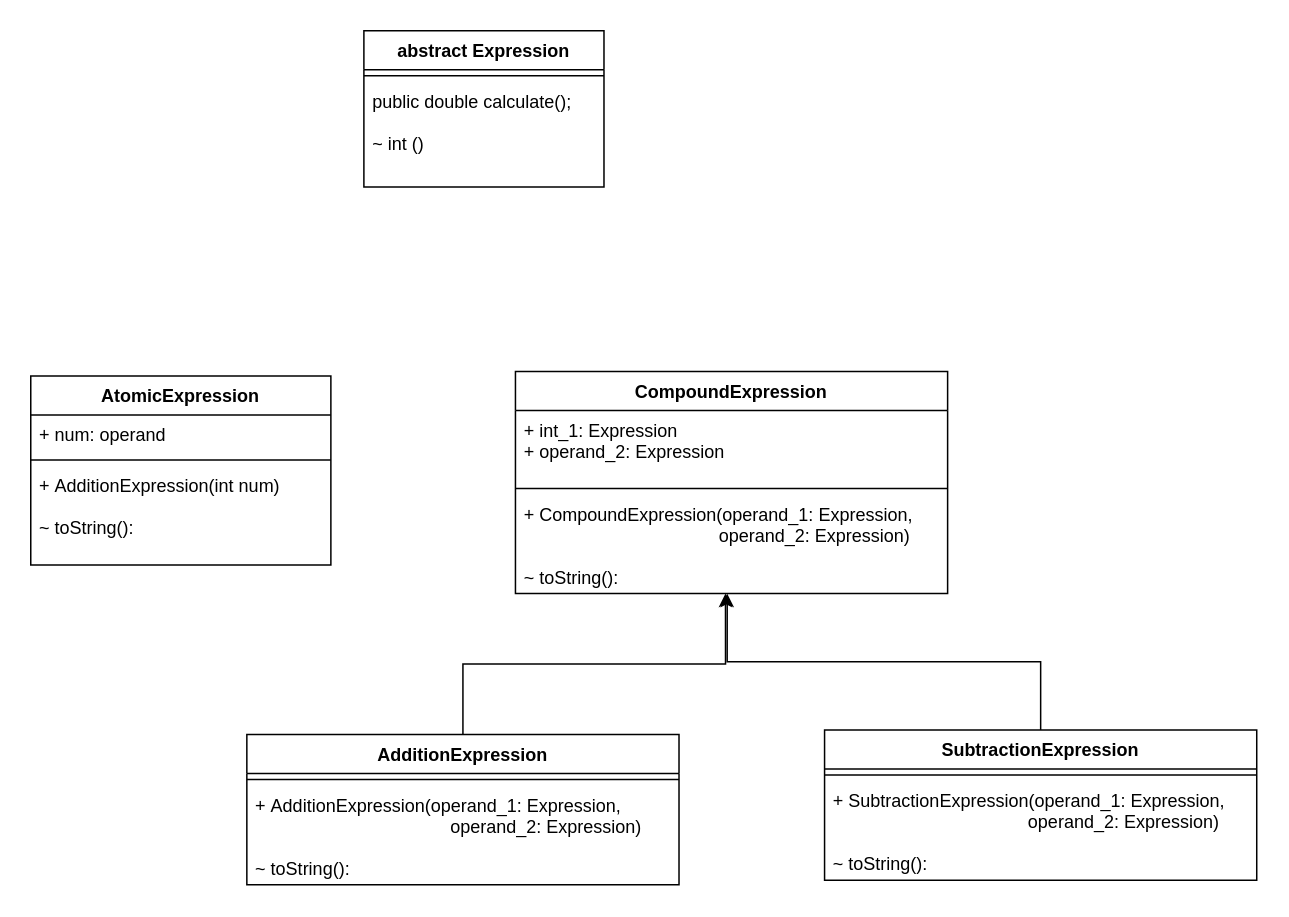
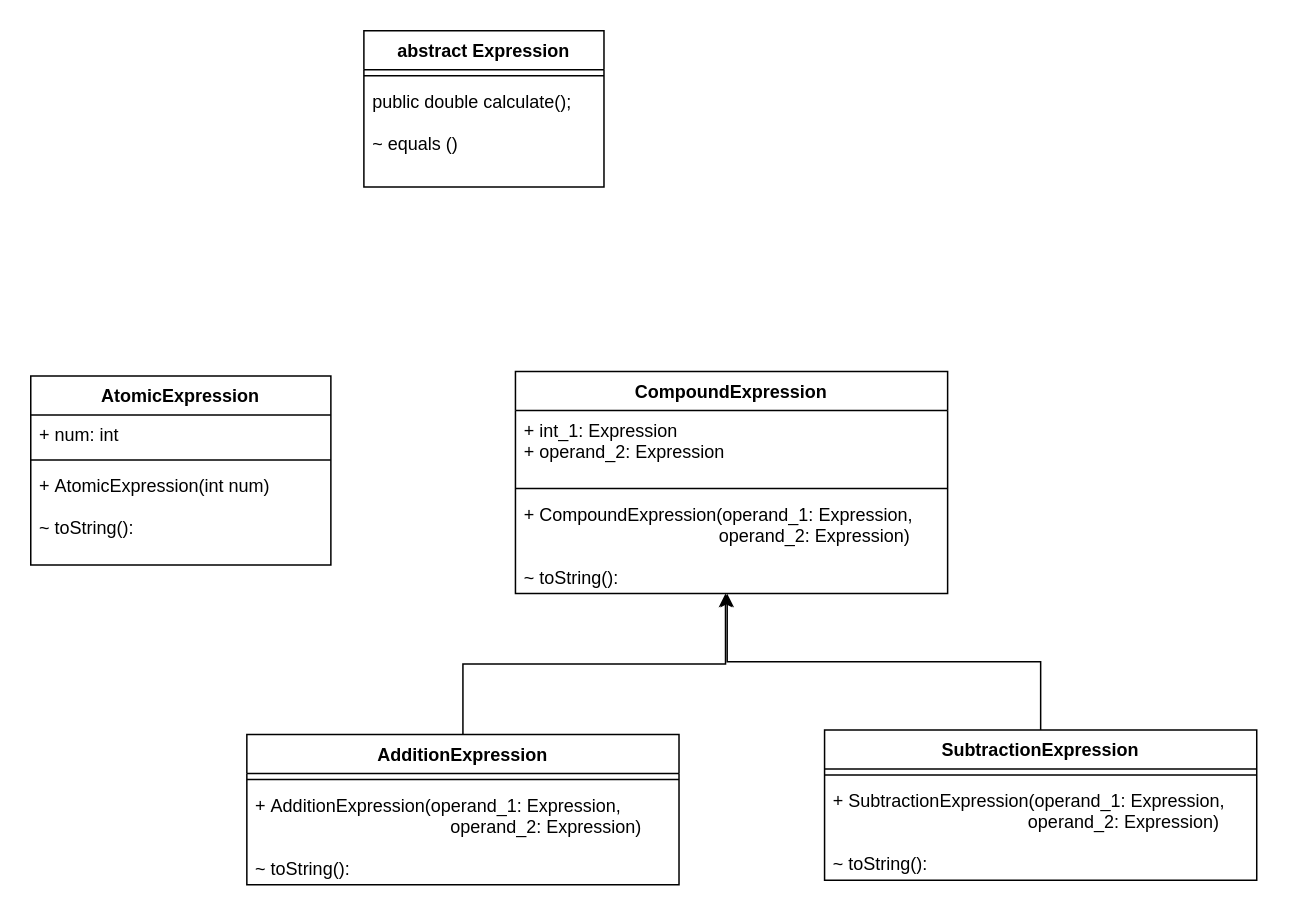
(484, 102) -> (484, 102)
(103, 435) -> (80, 435)
(173, 486) -> (166, 486)
